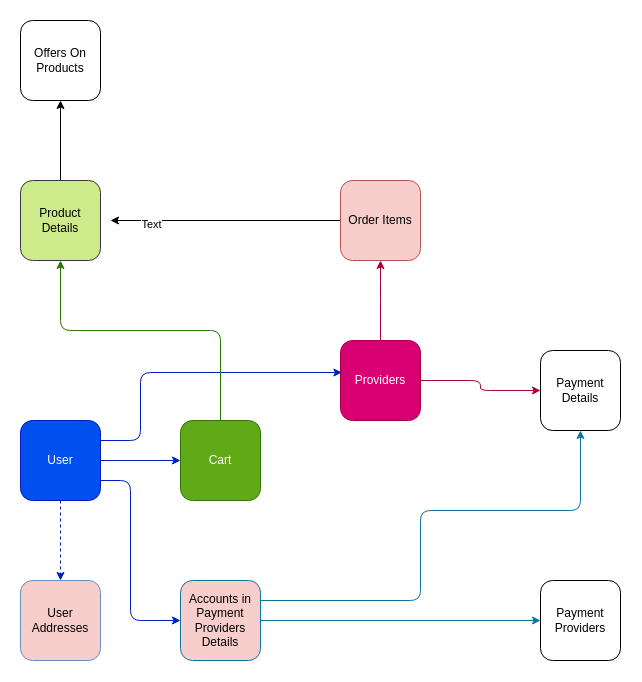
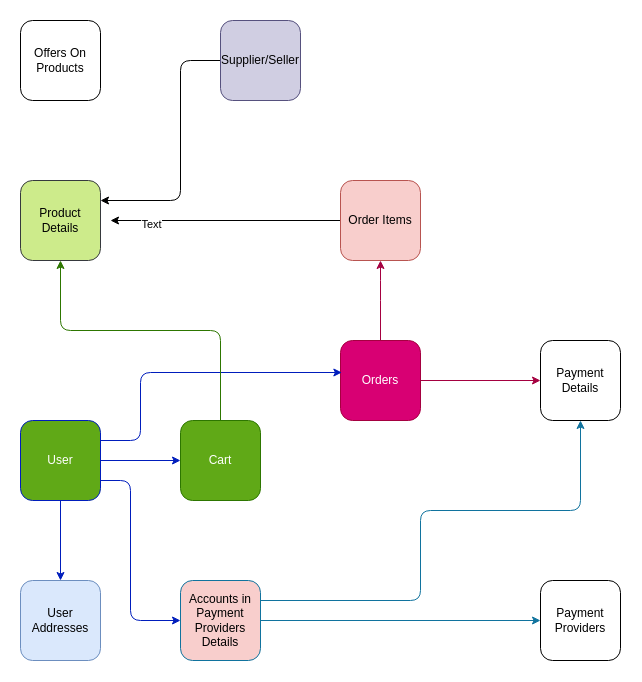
none -> (261, 61)
(61, 144) -> none
none -> (181, 147)
(381, 381) -> (381, 381)
(581, 391) -> (581, 381)
(61, 461) -> (61, 461)
(61, 537) -> (61, 537)
(61, 621) -> (61, 621)
